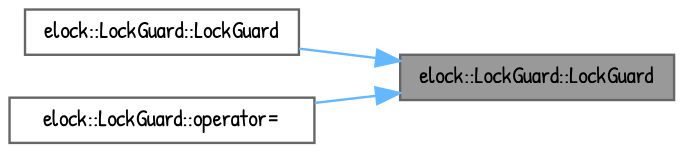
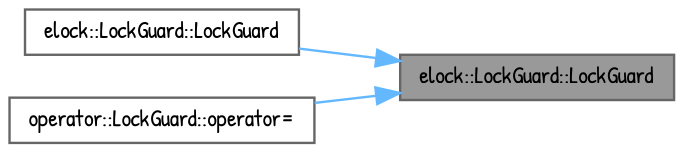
(162, 120) -> (162, 120)
